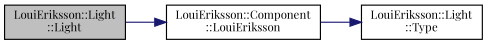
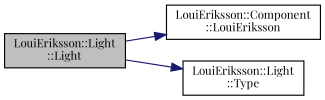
(335, 22) -> (149, 64)
